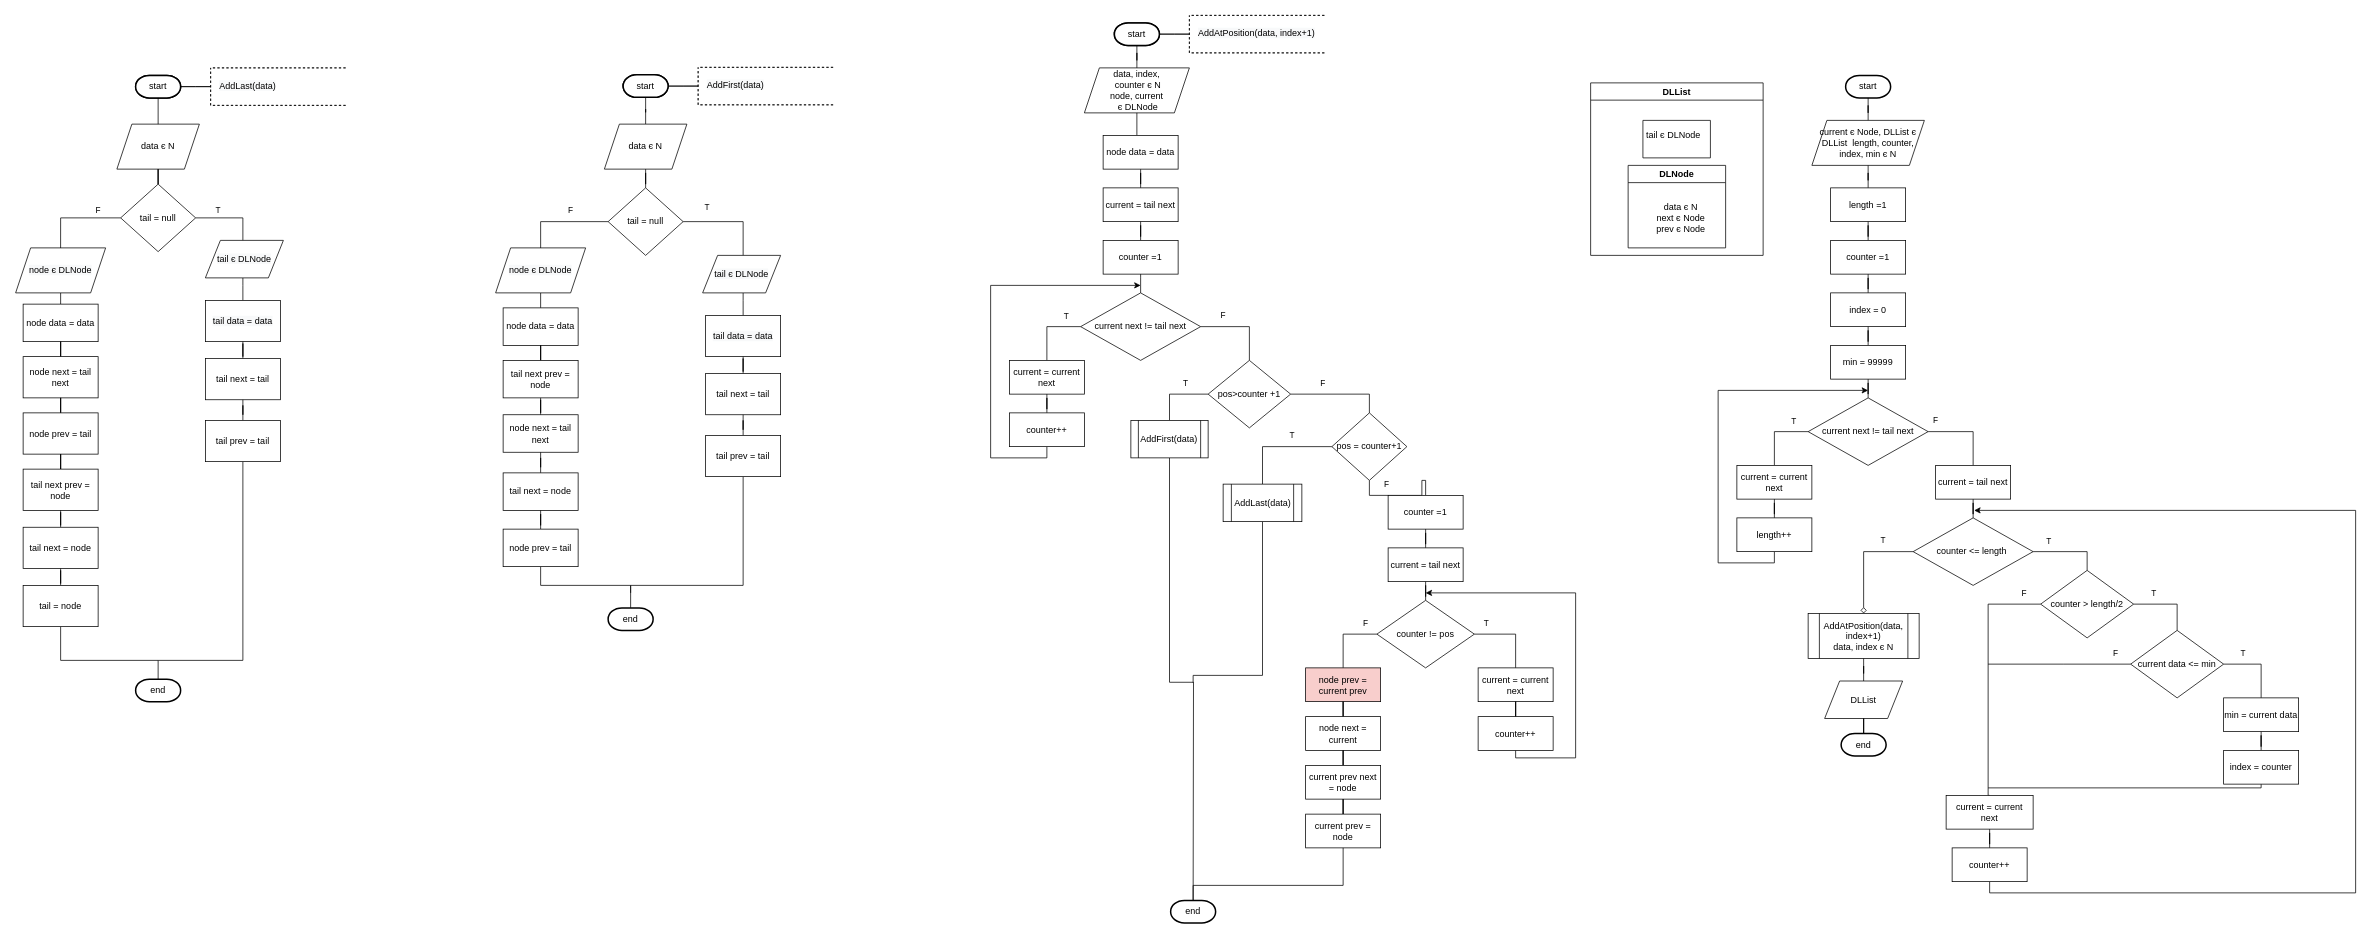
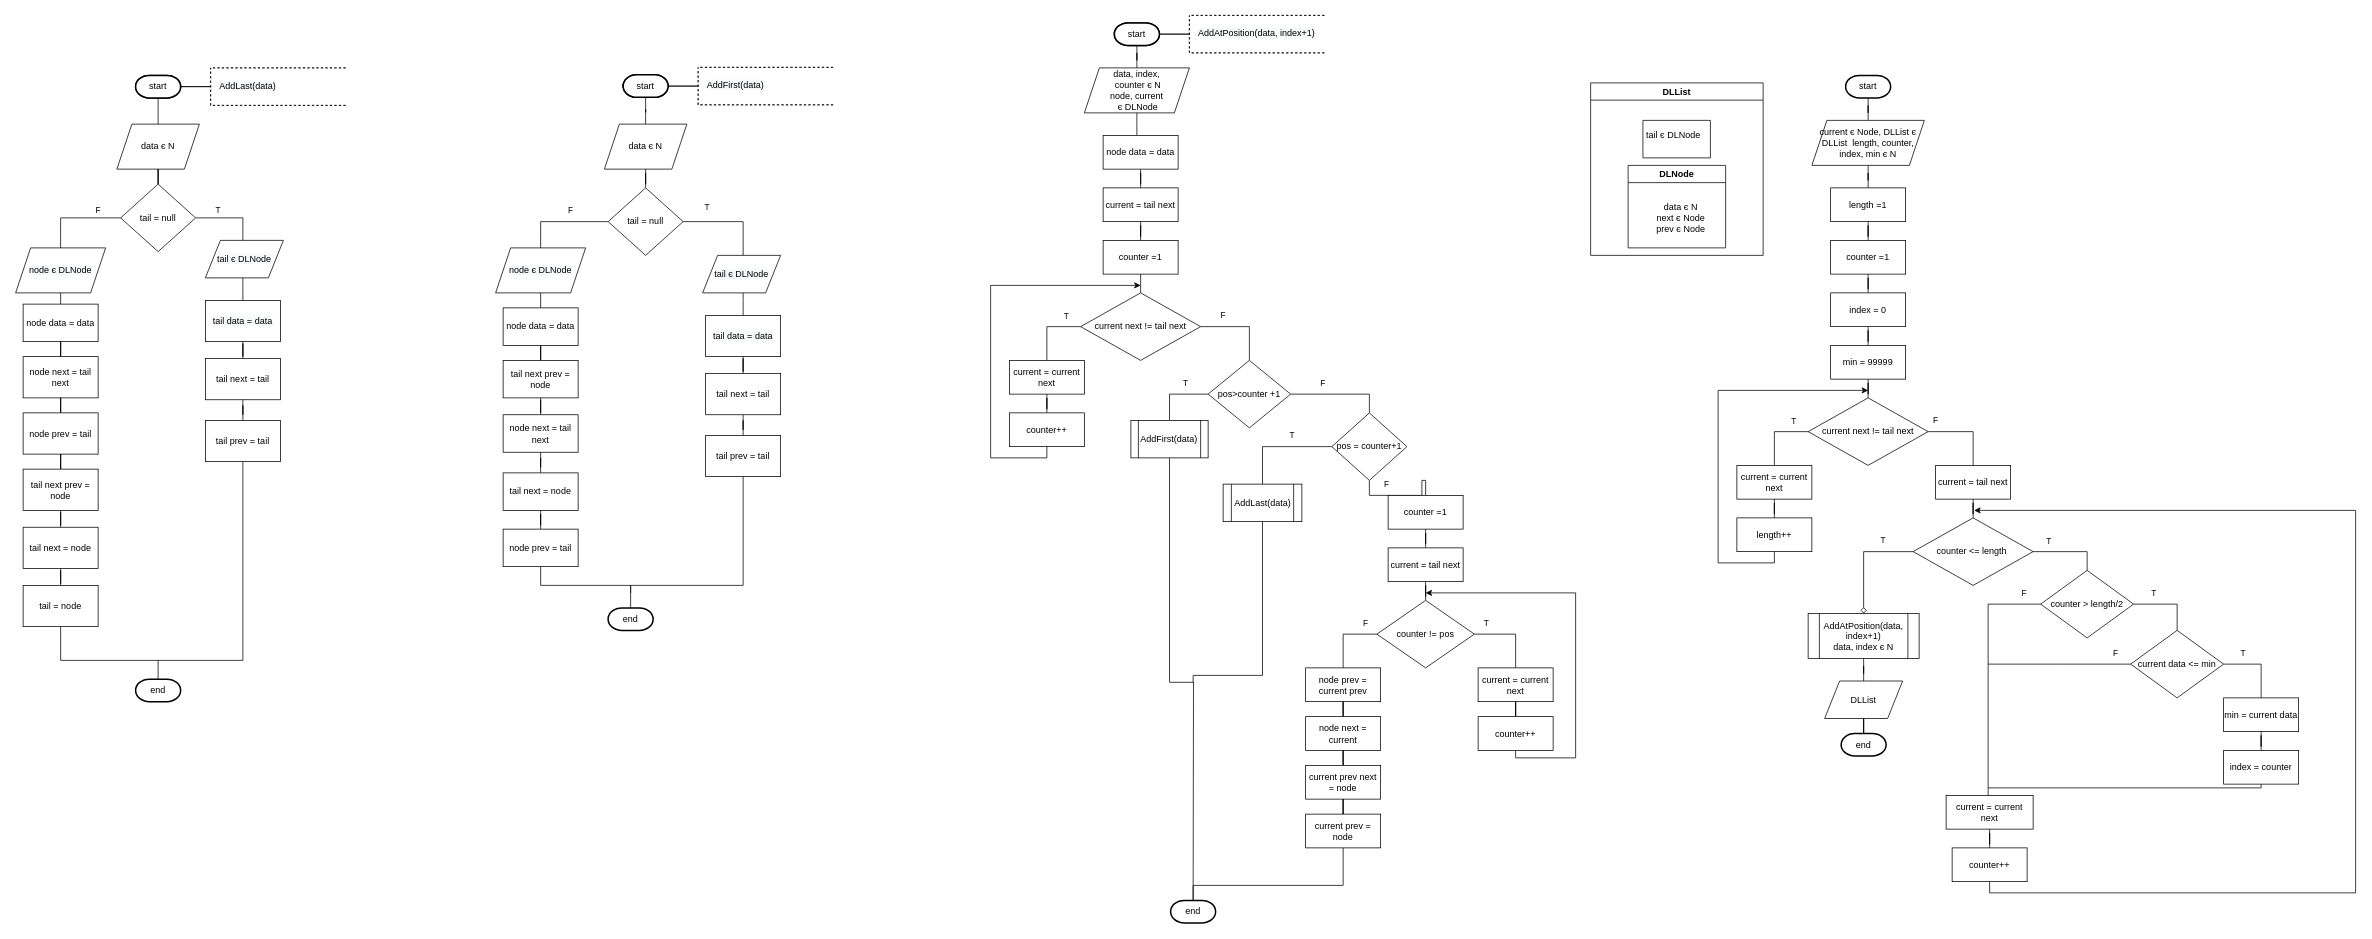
(1343, 685) -> (1343, 685)
